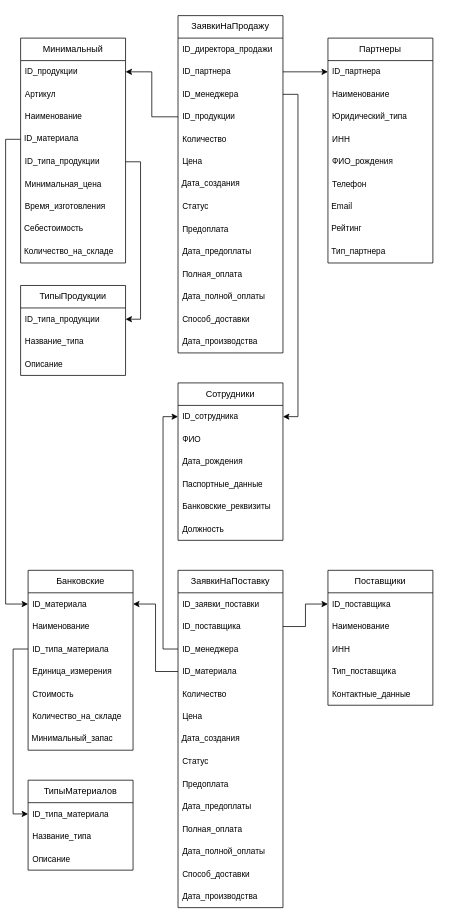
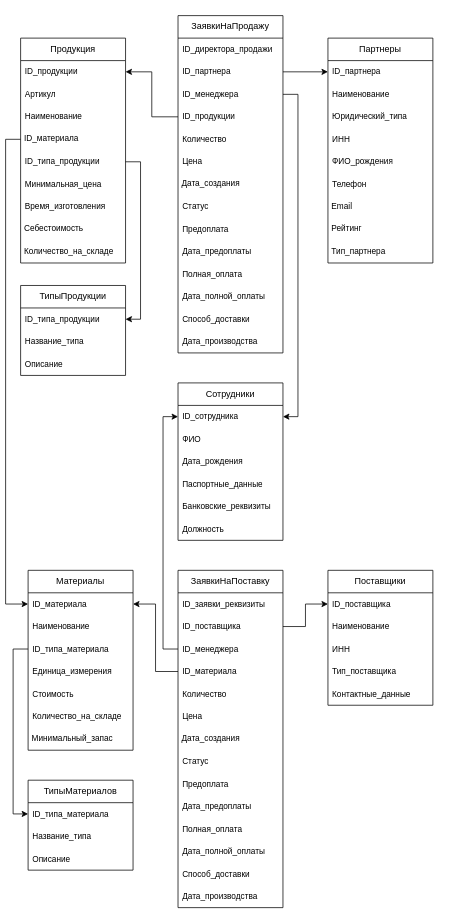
(73, 49) -> (73, 49)
(81, 582) -> (81, 582)
(228, 604) -> (231, 604)
